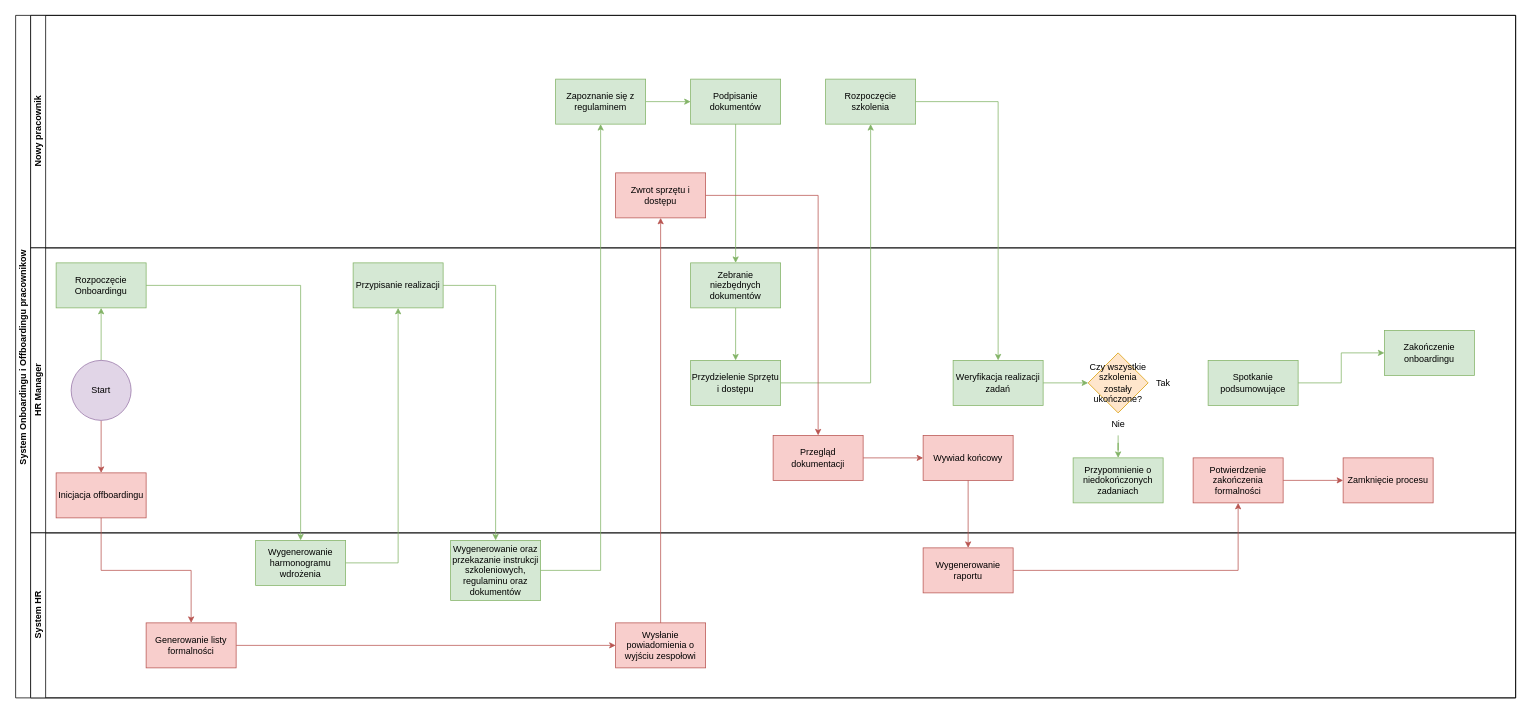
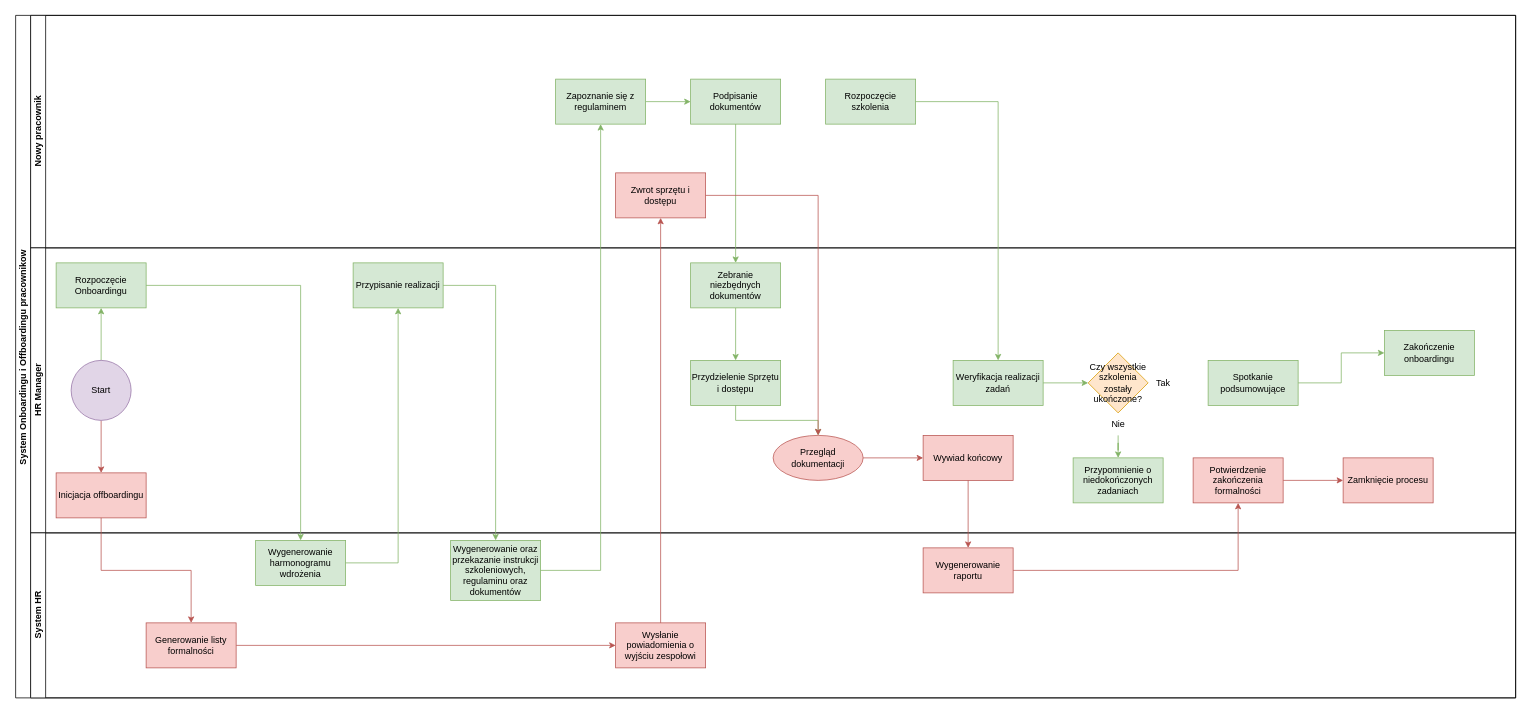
(870, 257) -> (768, 420)
(818, 458) -> (818, 458)
